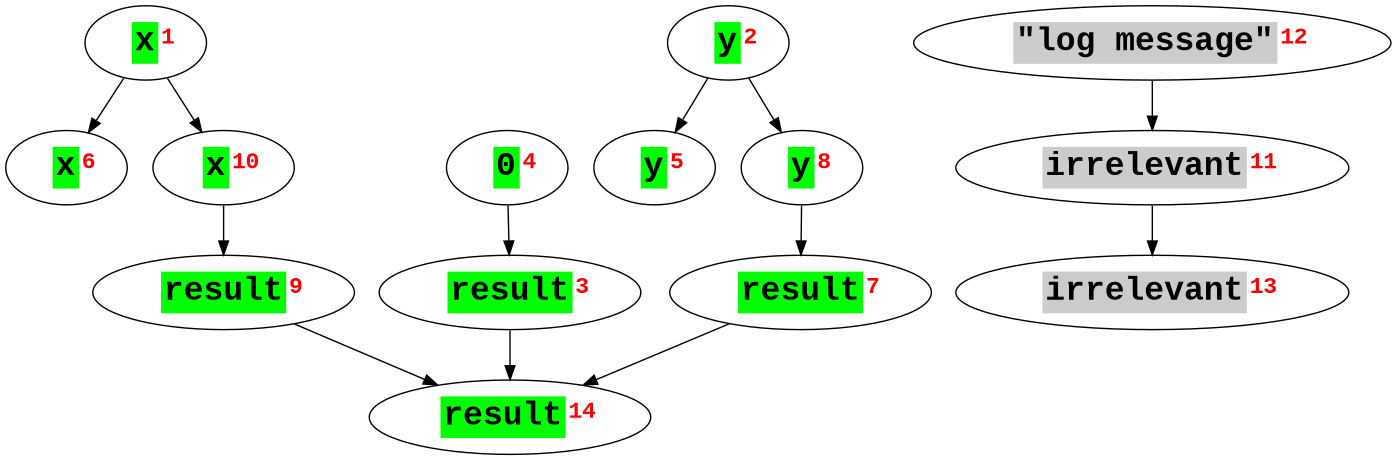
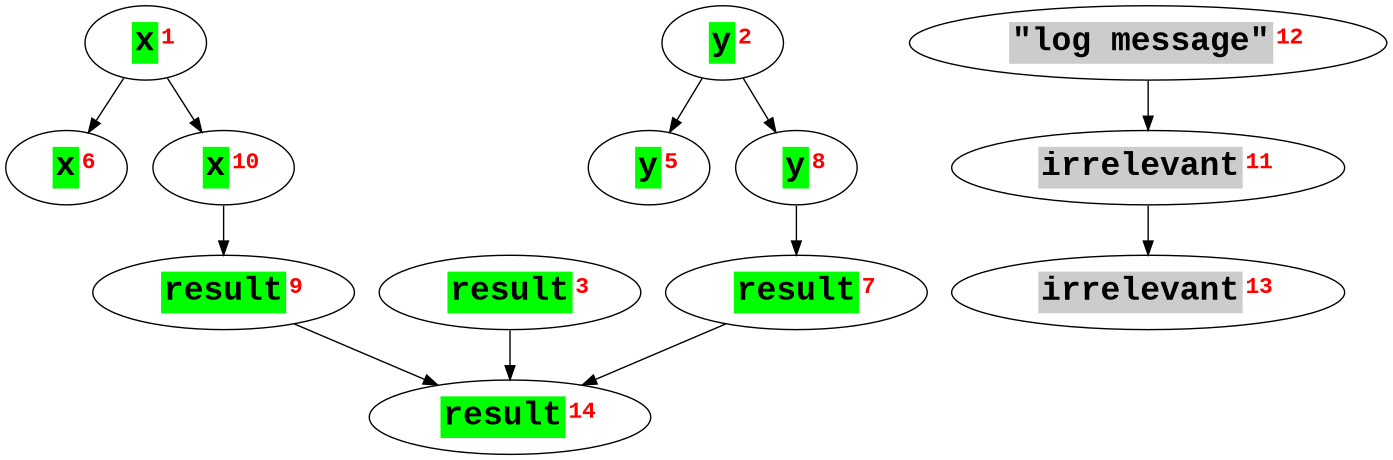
(507, 168) -> none
